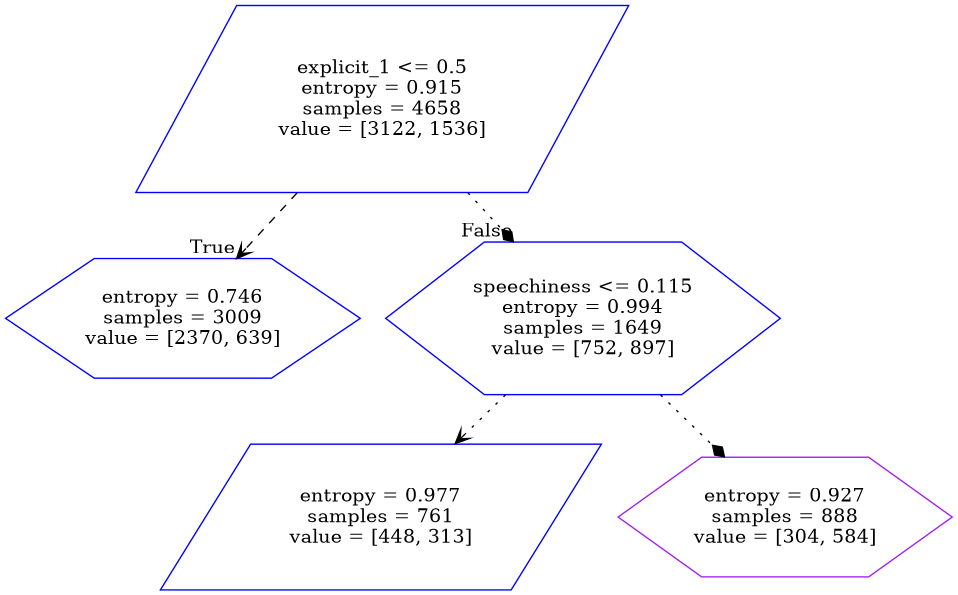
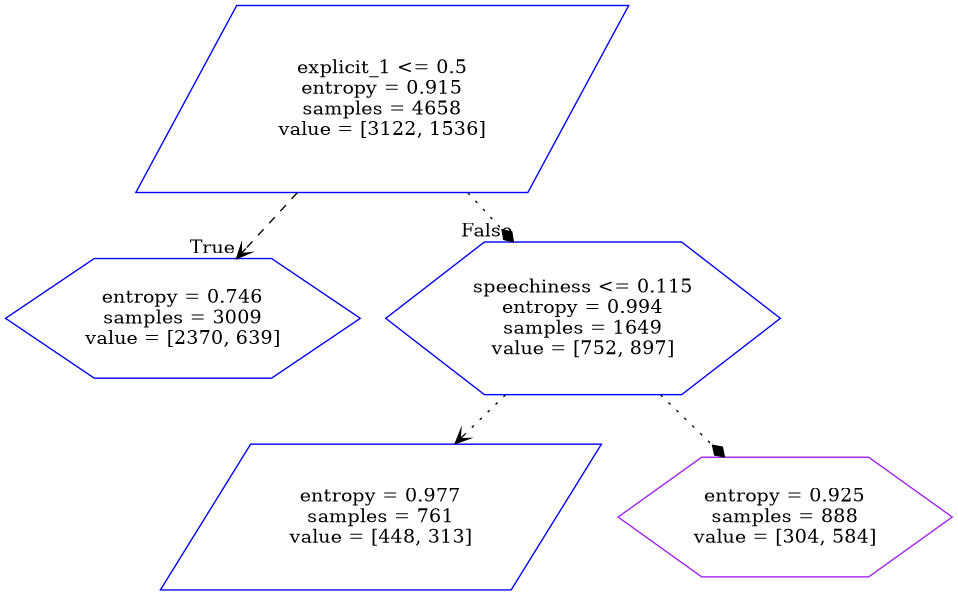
(785, 517) -> (785, 517)
